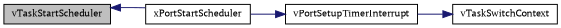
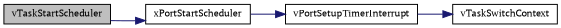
(133, 8) -> (123, 21)
